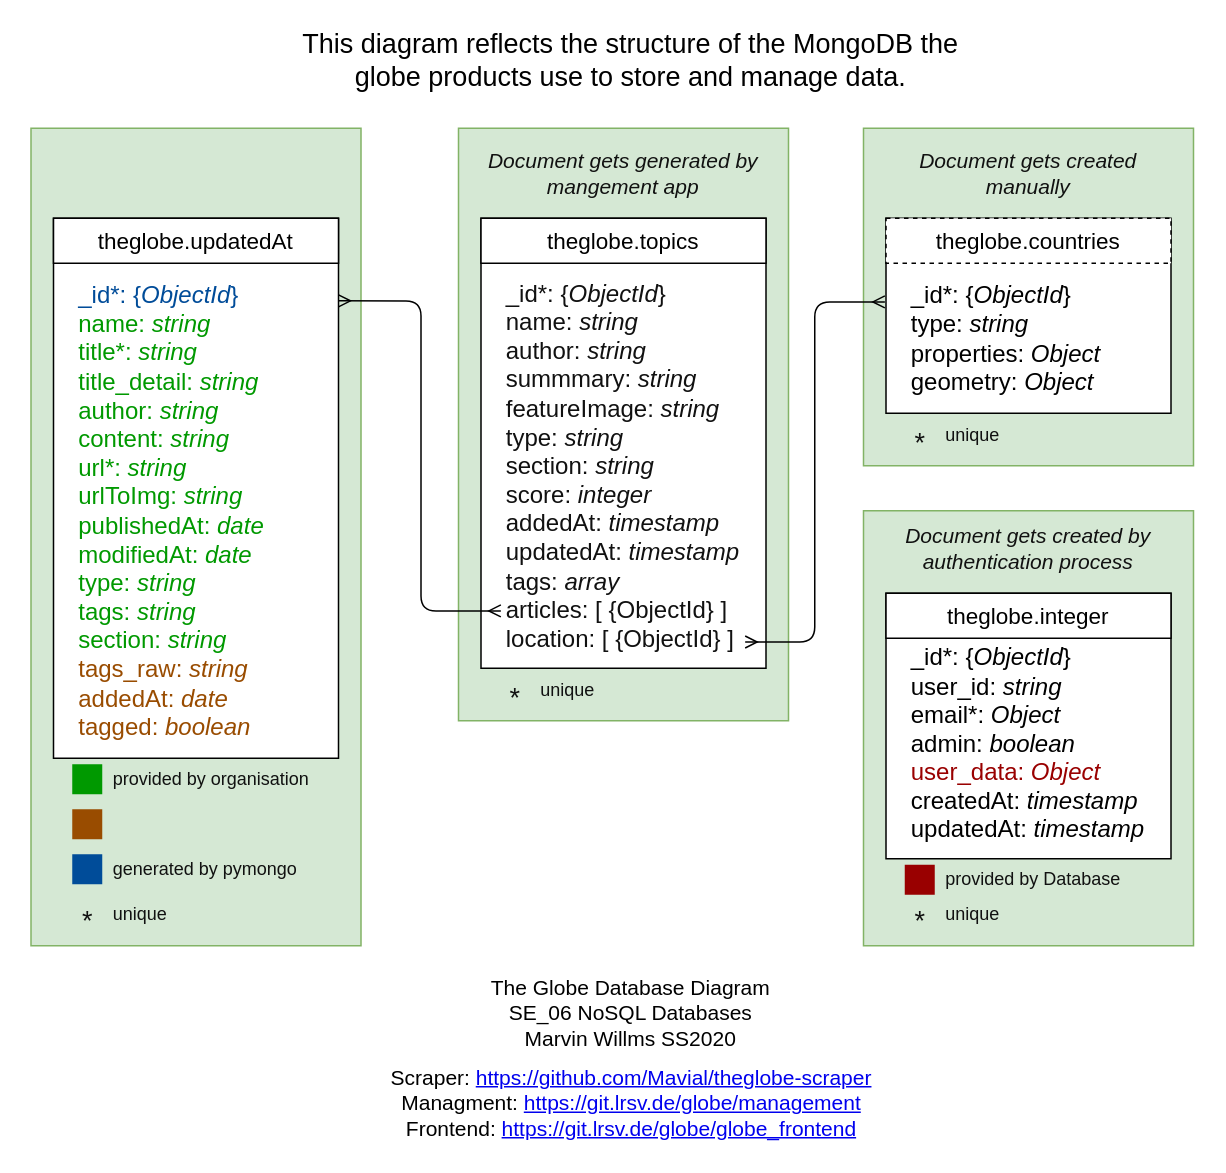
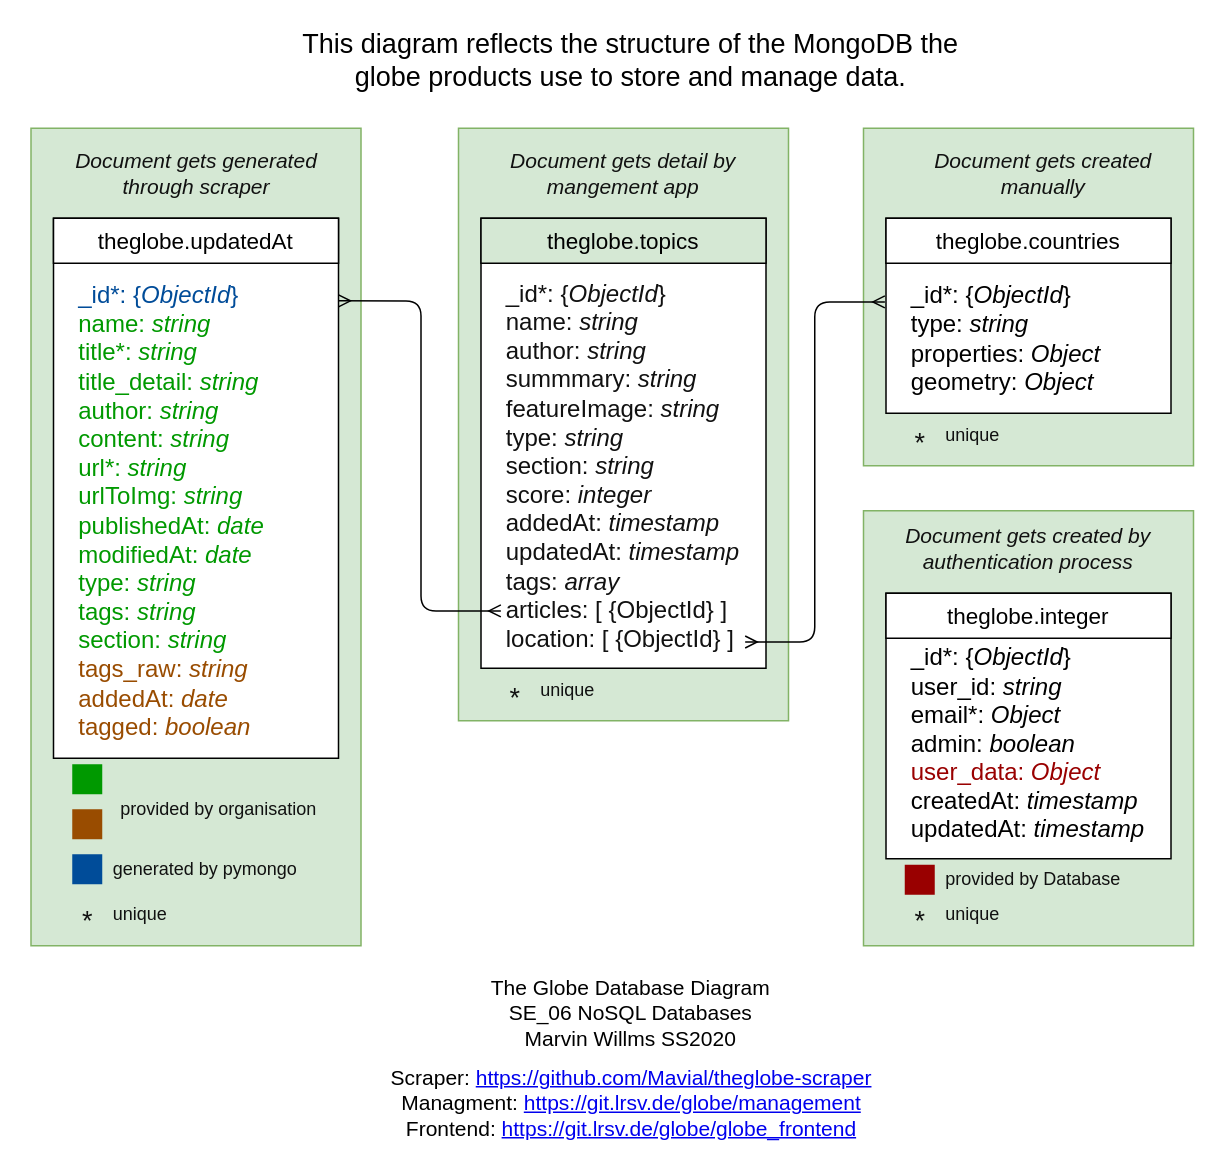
none -> (196, 173)
(623, 173) -> (623, 173)
(1028, 173) -> (1043, 173)
(623, 241) -> (623, 241)
(1028, 241) -> (1028, 241)
(215, 779) -> (222, 809)
